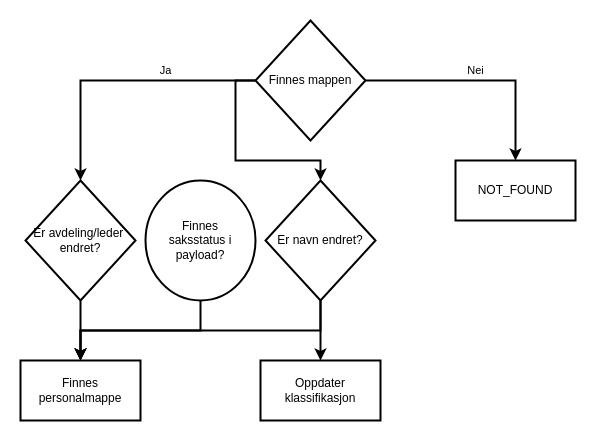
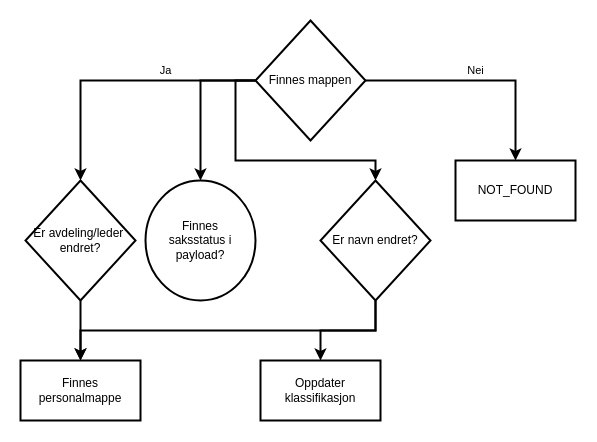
none -> (201, 127)
(321, 241) -> (376, 241)
(201, 315) -> none
